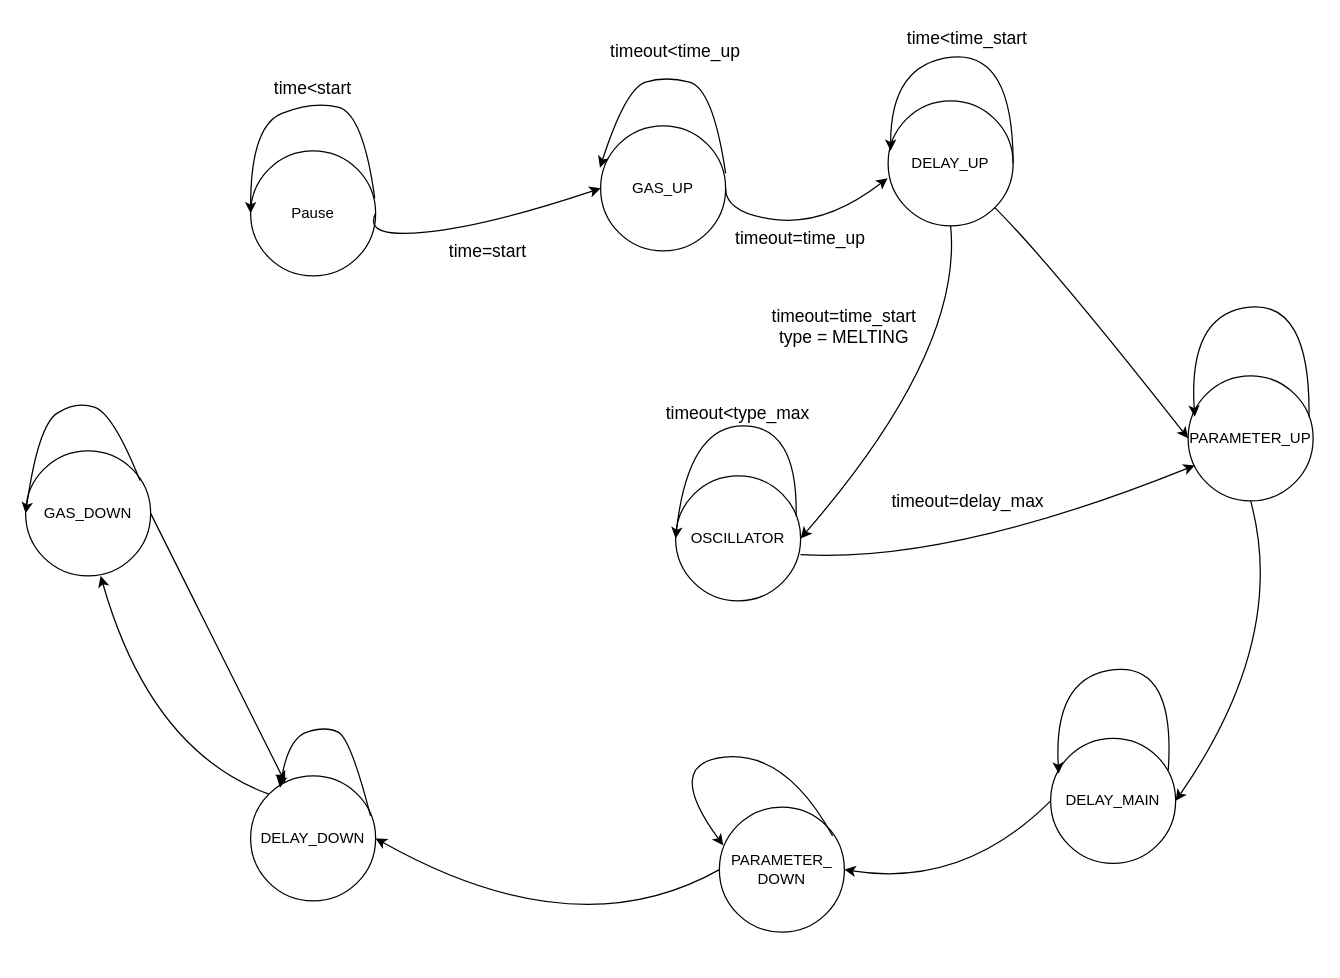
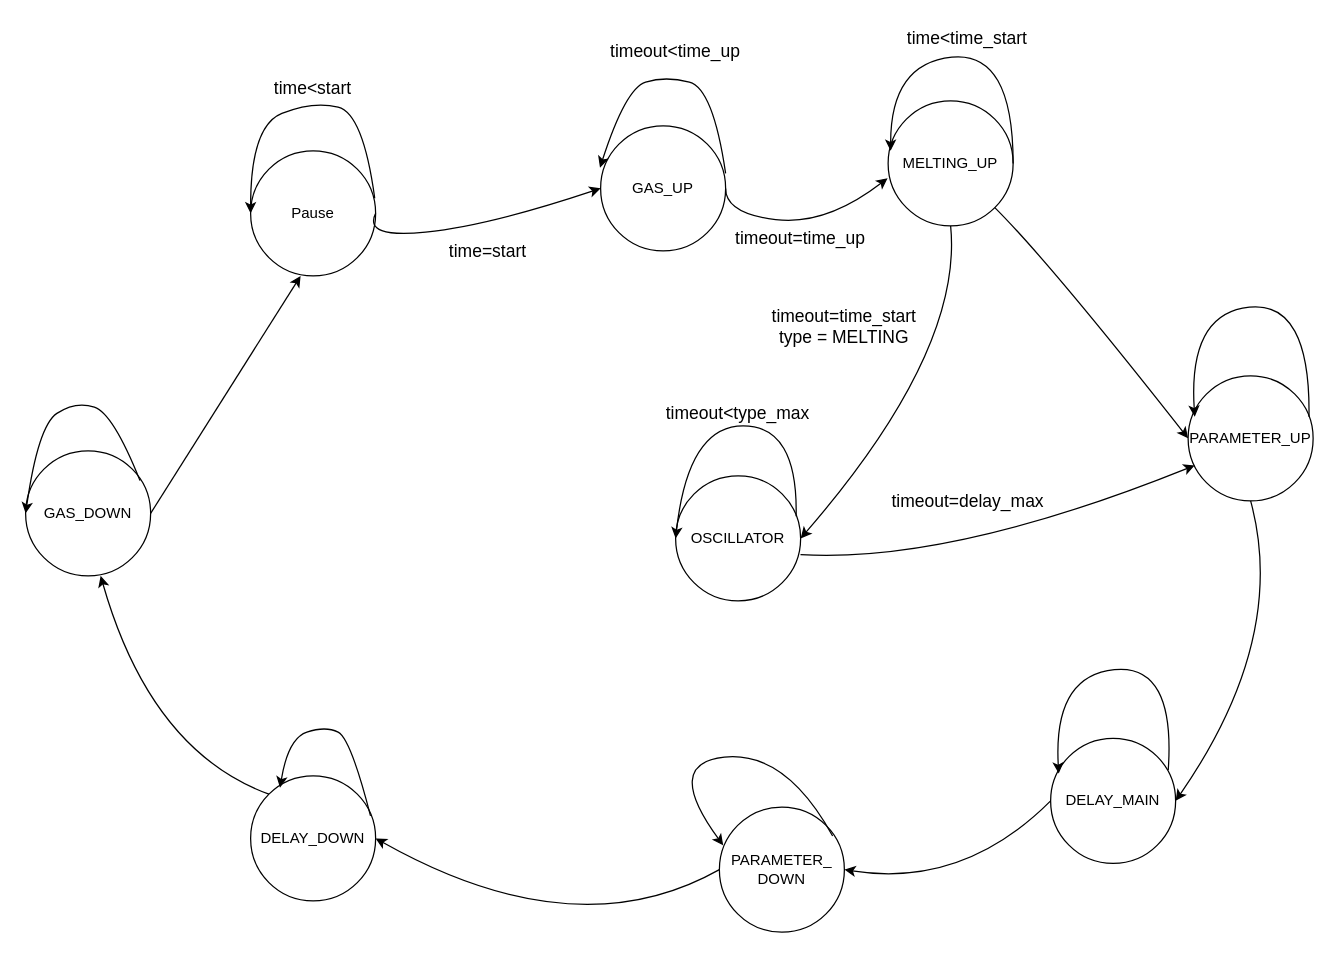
(951, 163) -> (951, 163)
(215, 642) -> (224, 398)
